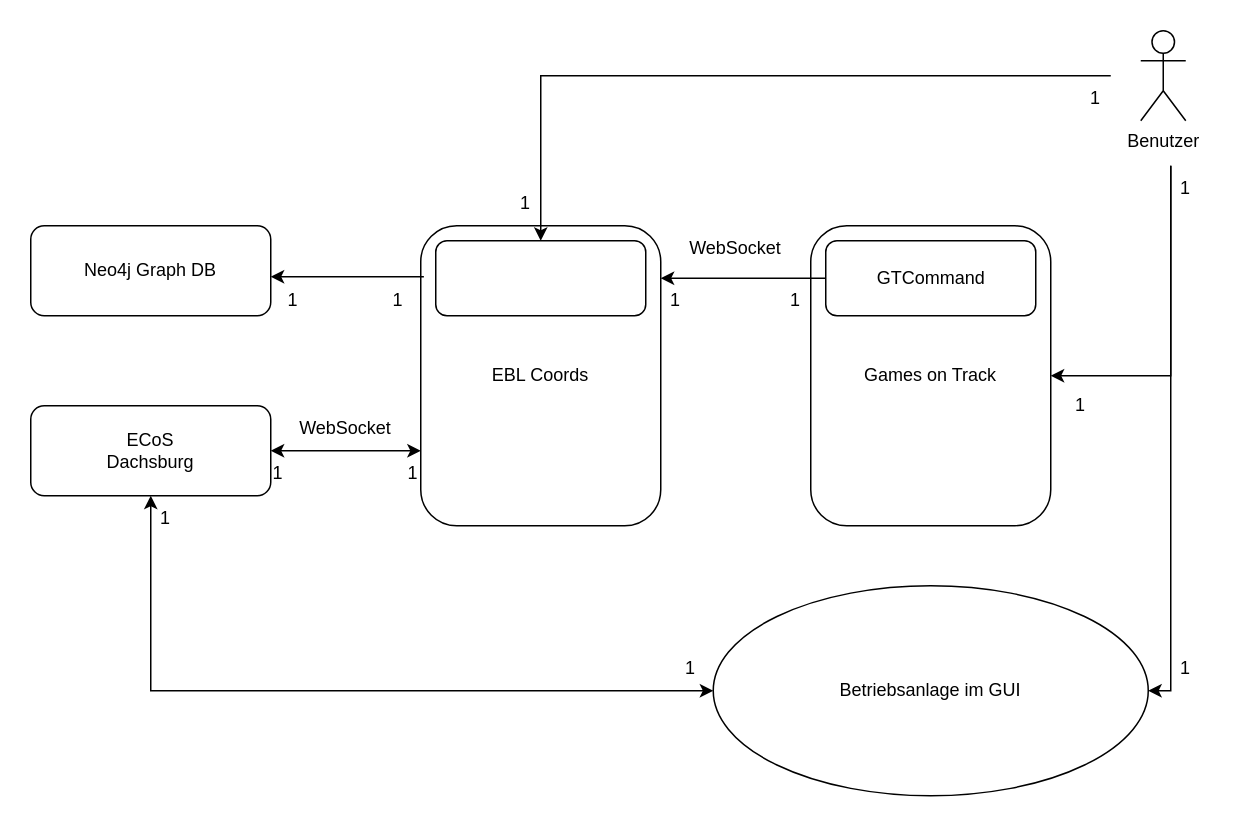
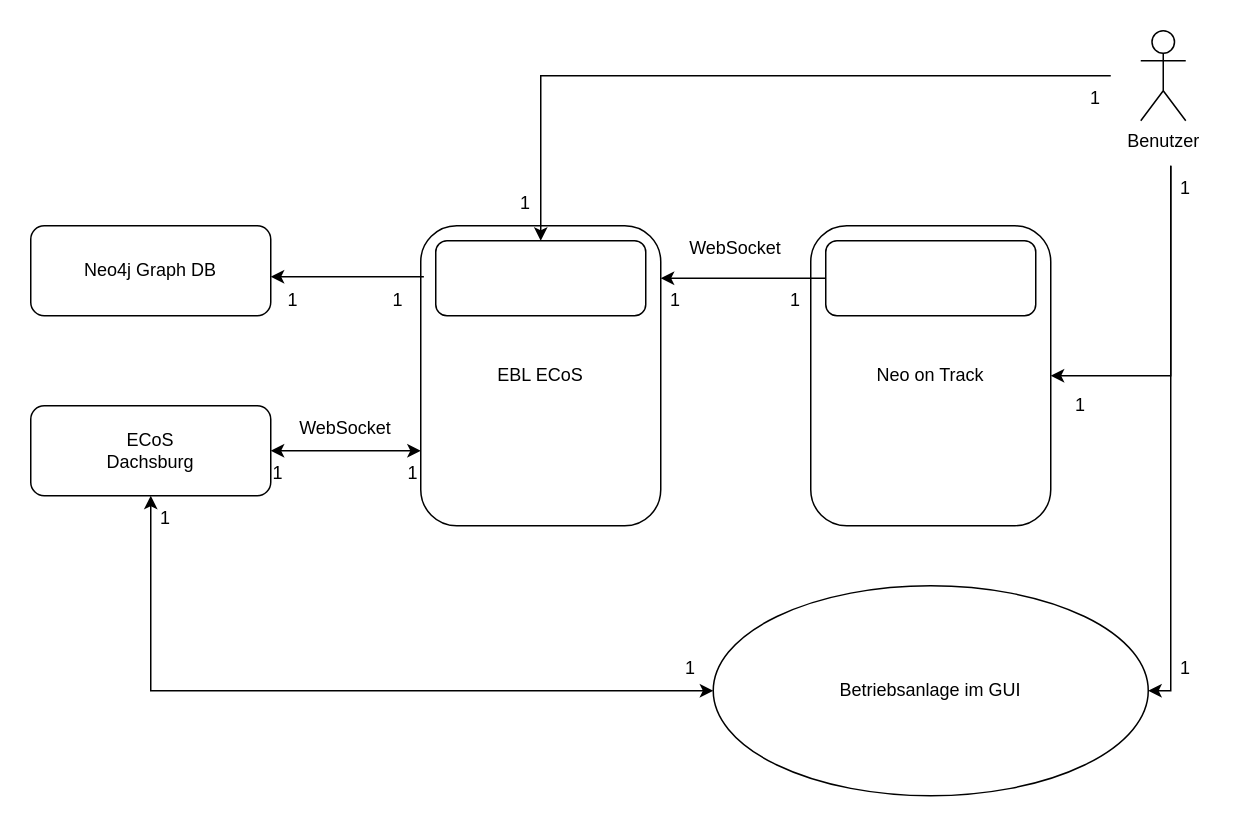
(931, 278) -> none
(541, 376) -> (541, 376)
(931, 376) -> (931, 376)
